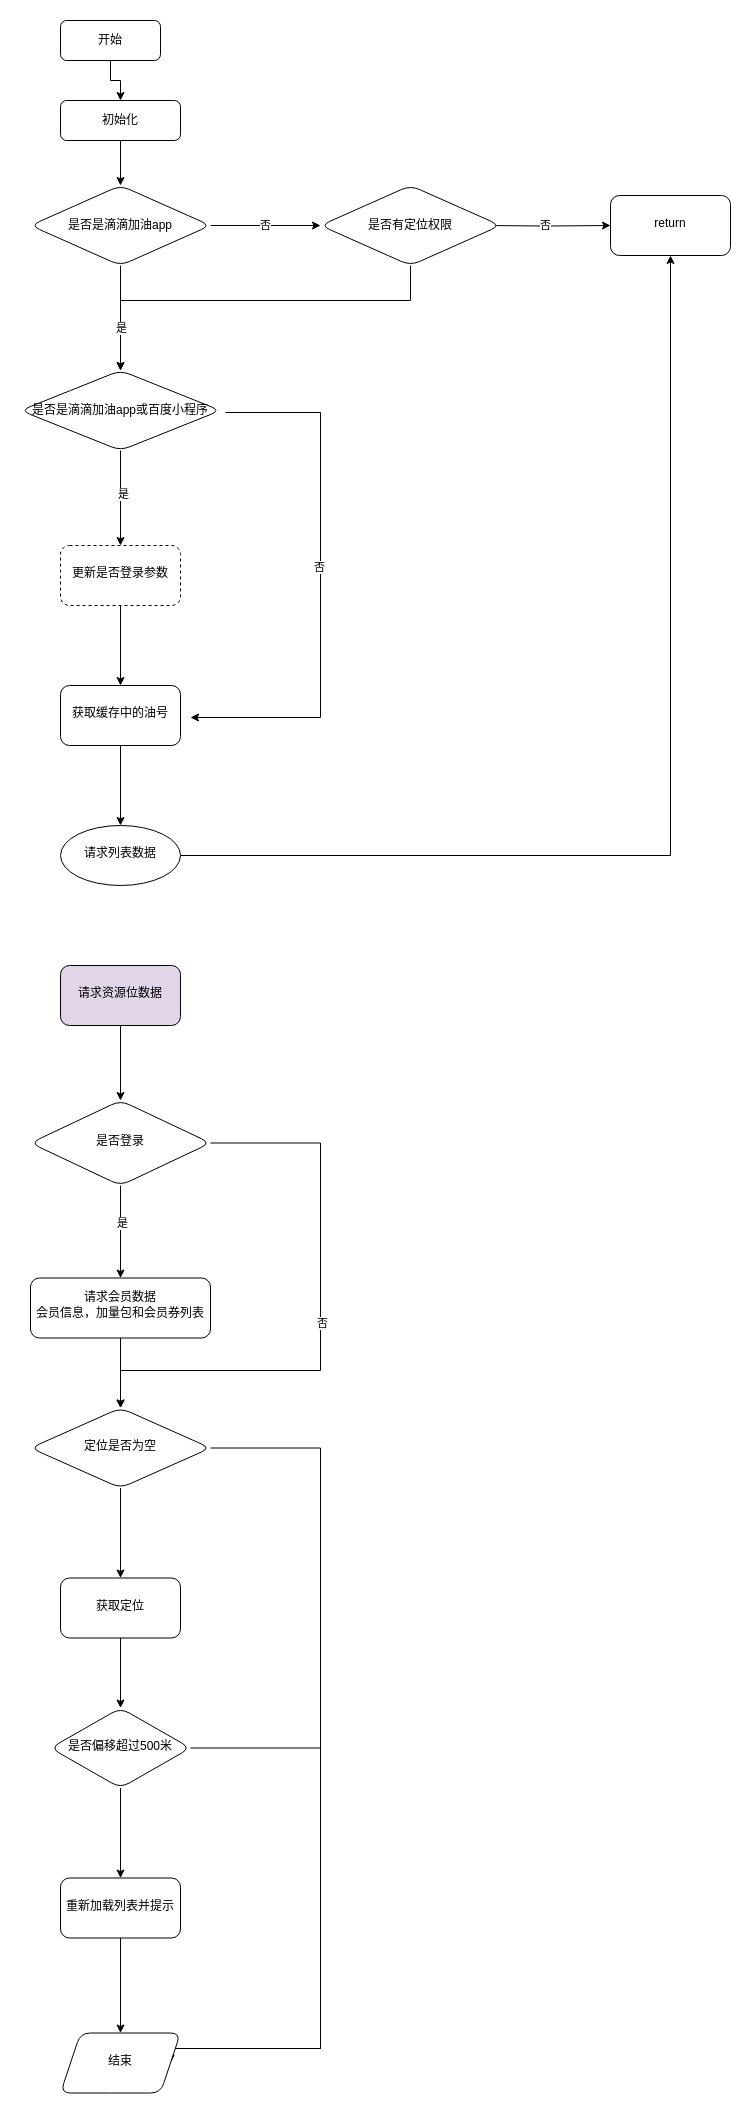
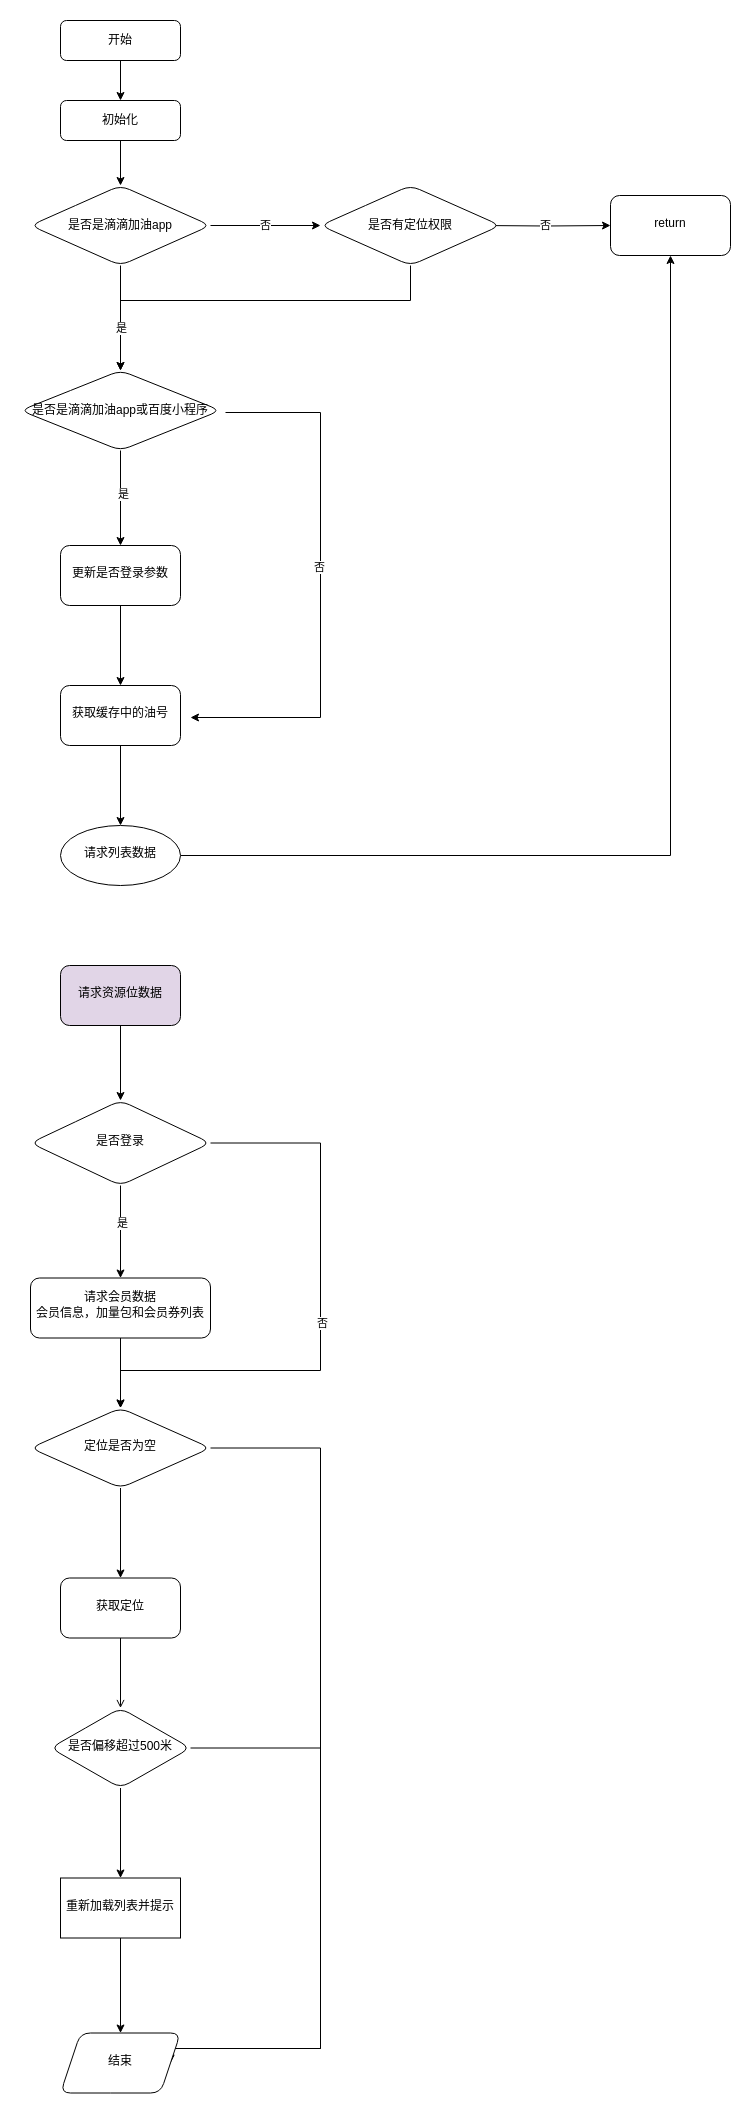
(111, 41) -> (121, 41)
(121, 576) -> (121, 576)
(121, 1700) -> (121, 1701)
(121, 1908) -> (121, 1908)
